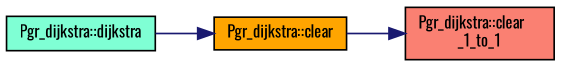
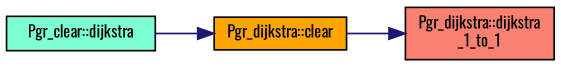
(81, 34) -> (81, 34)
(480, 34) -> (480, 34)
